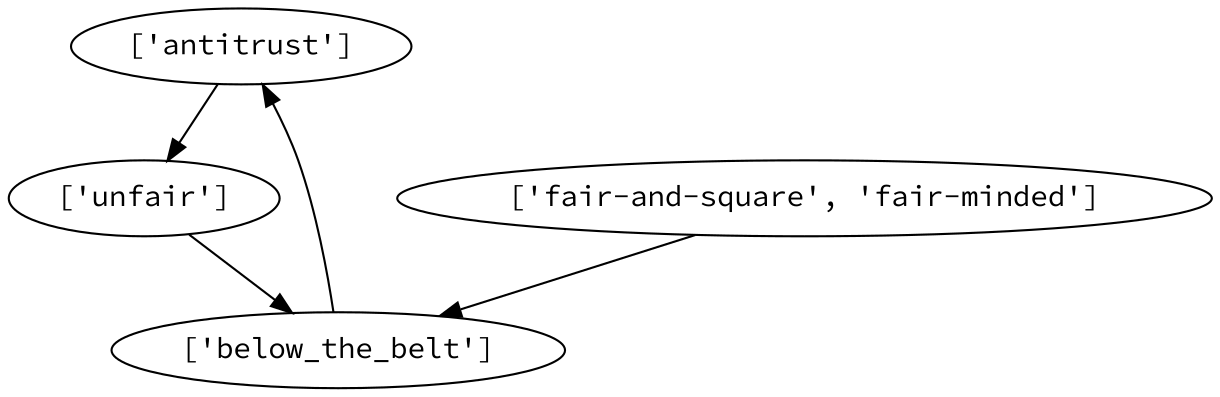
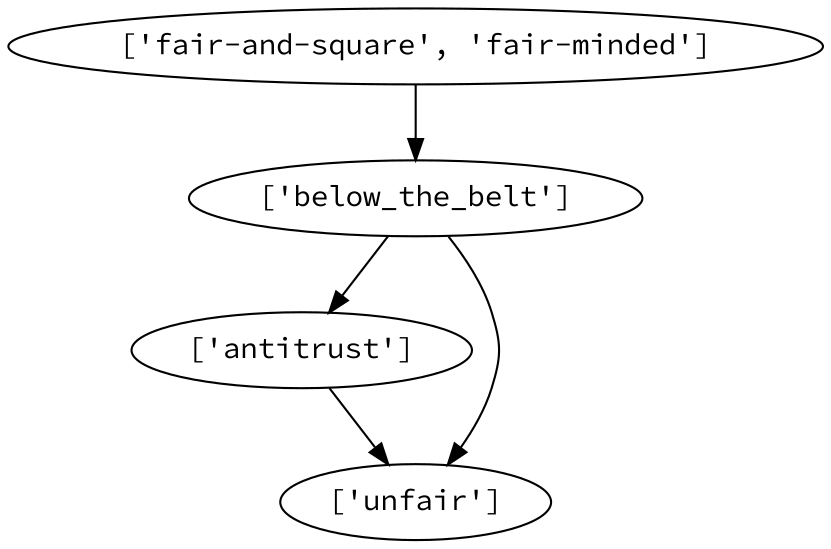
(232, 267) -> (498, 340)
